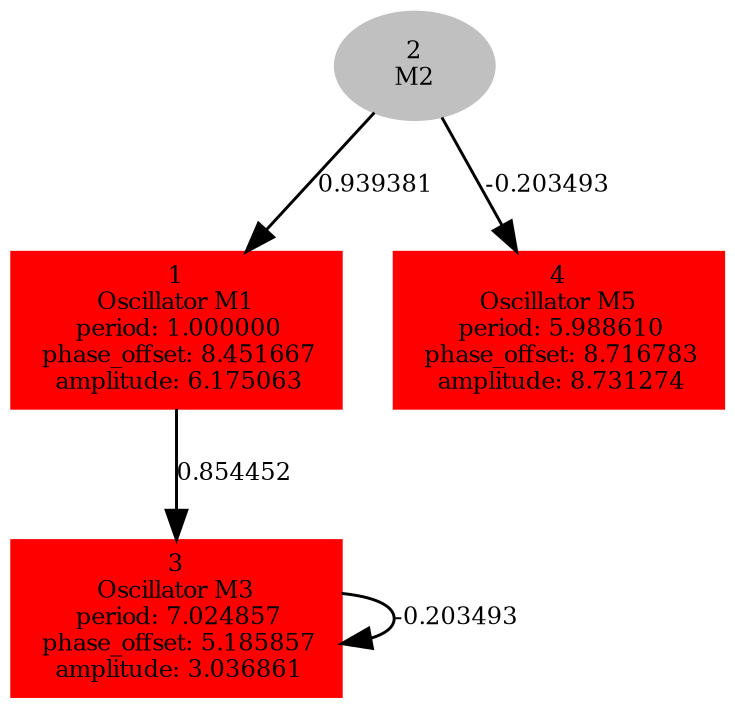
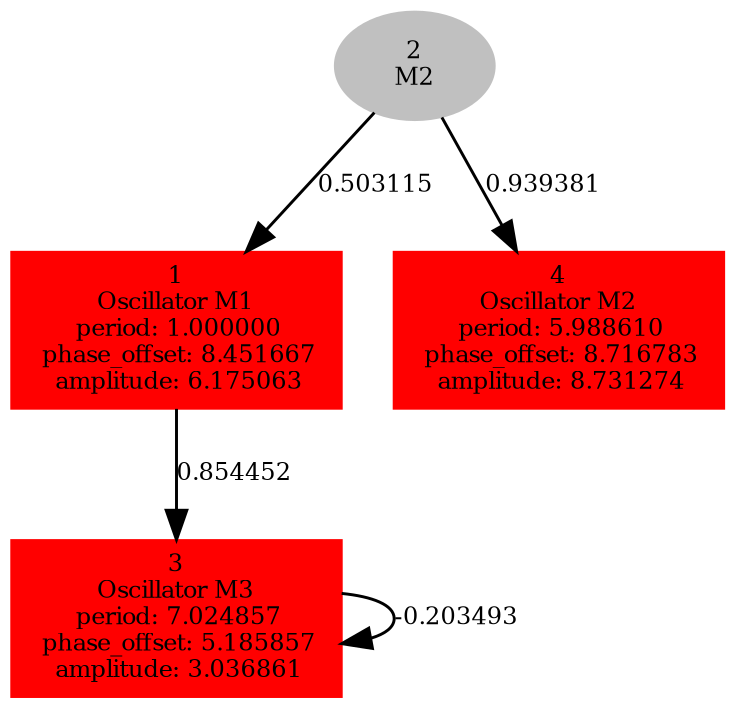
(379, 186) -> (379, 186)
(552, 186) -> (547, 186)
(559, 302) -> (559, 302)
